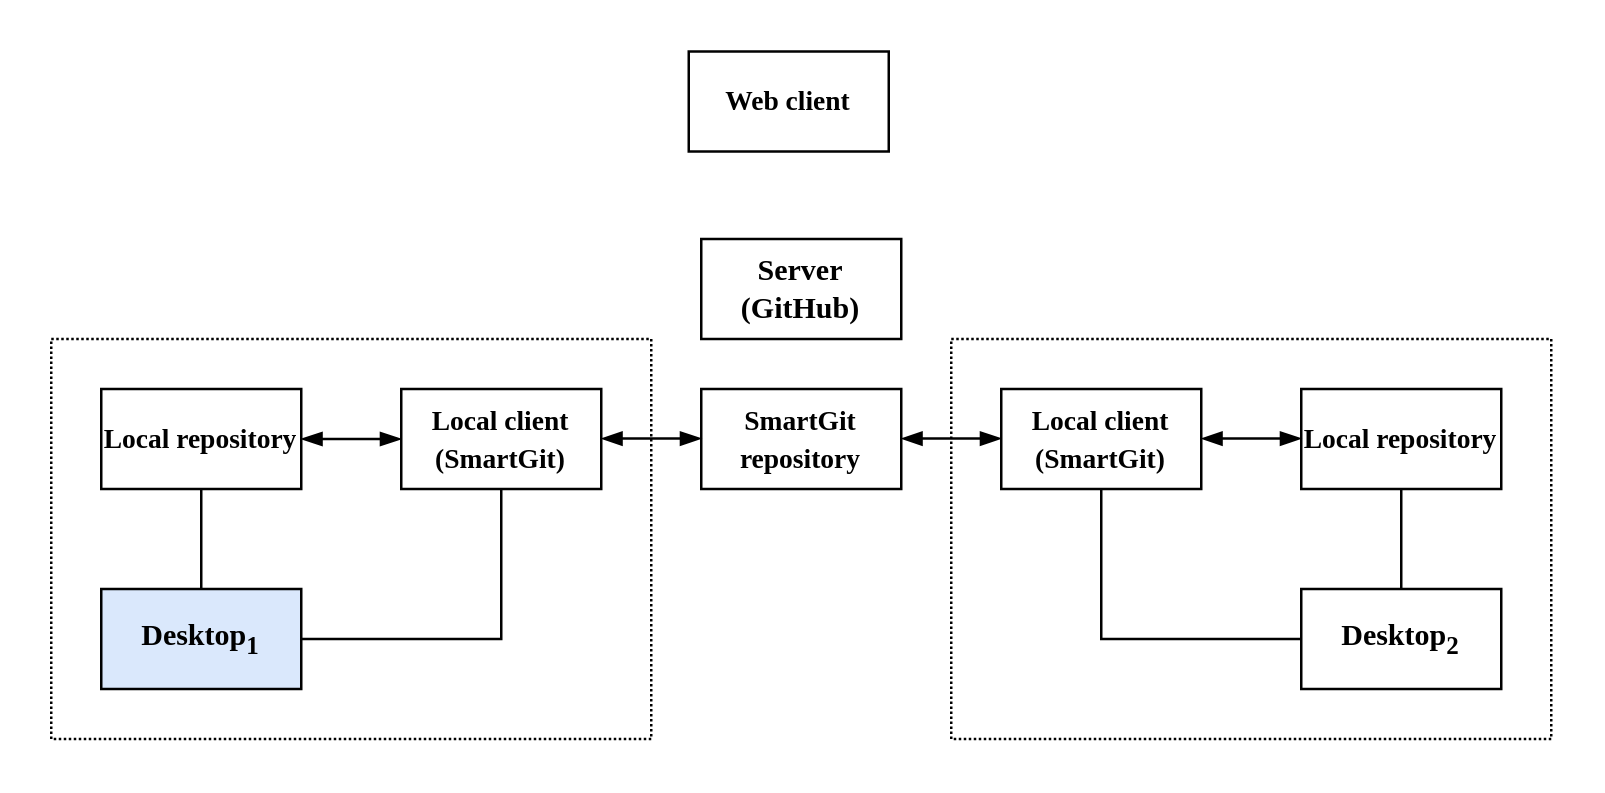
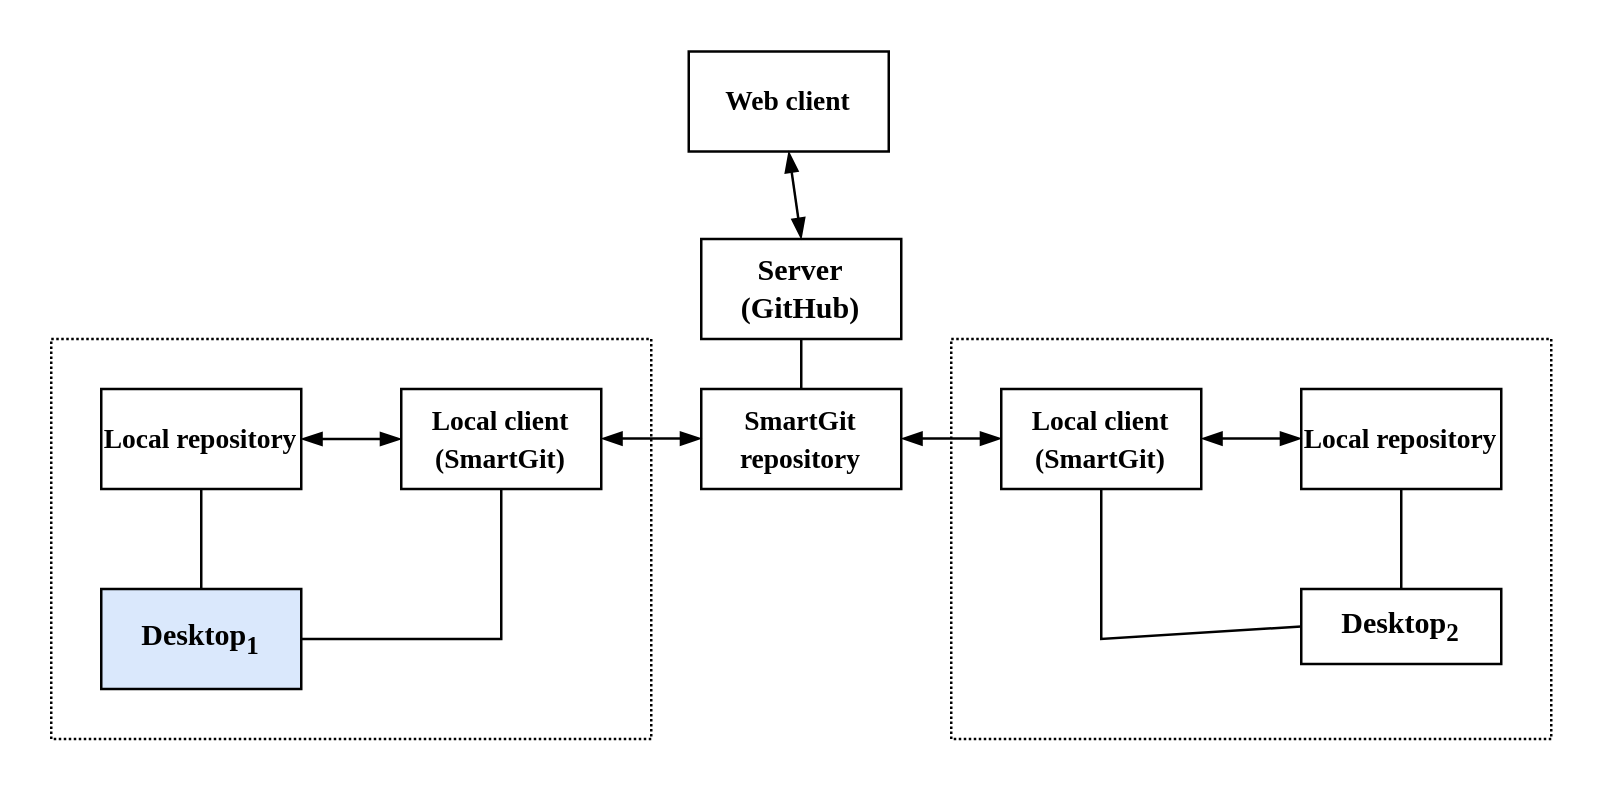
none -> (795, 194)
none -> (801, 364)
(1401, 639) -> (1401, 626)
